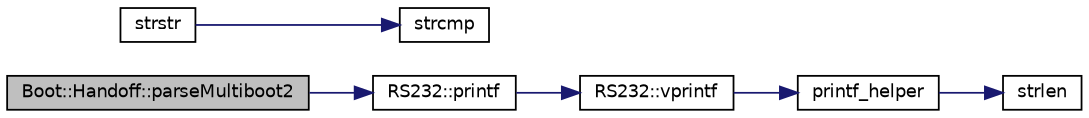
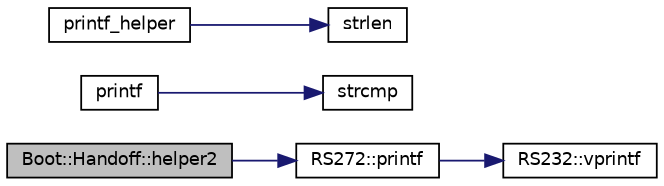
(158, 25) -> (120, 93)
(158, 93) -> (120, 161)
(444, 93) -> (368, 161)
(757, 93) -> none
